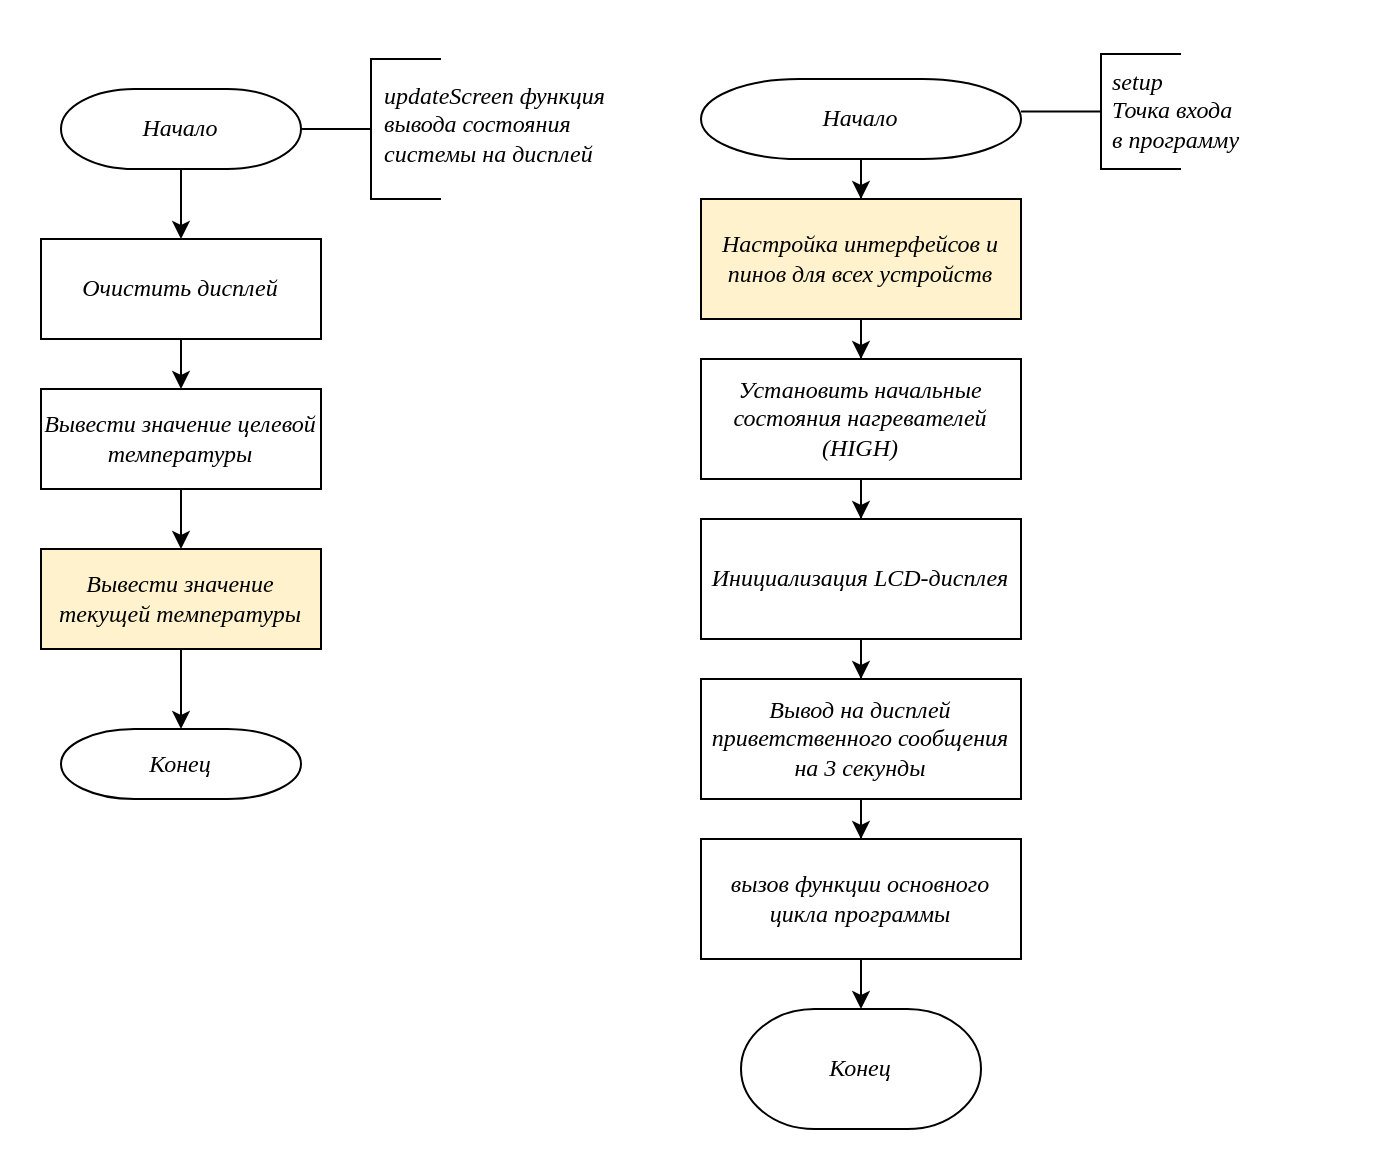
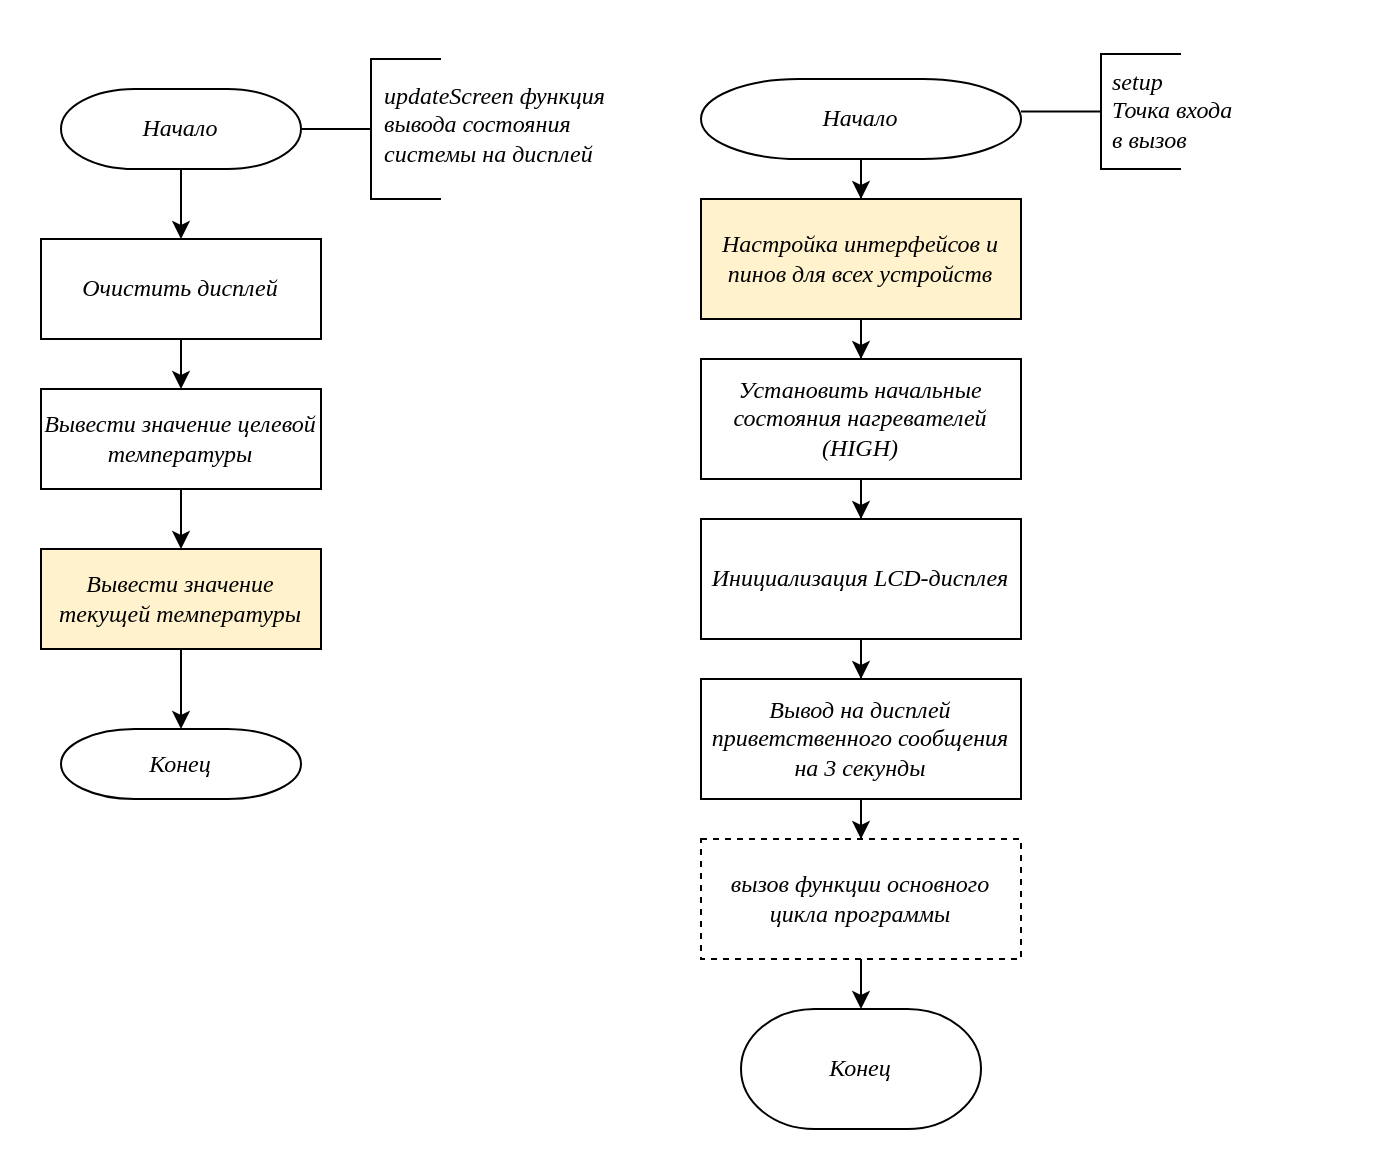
(1184, 111) -> (1184, 111)
(861, 899) -> (861, 899)
